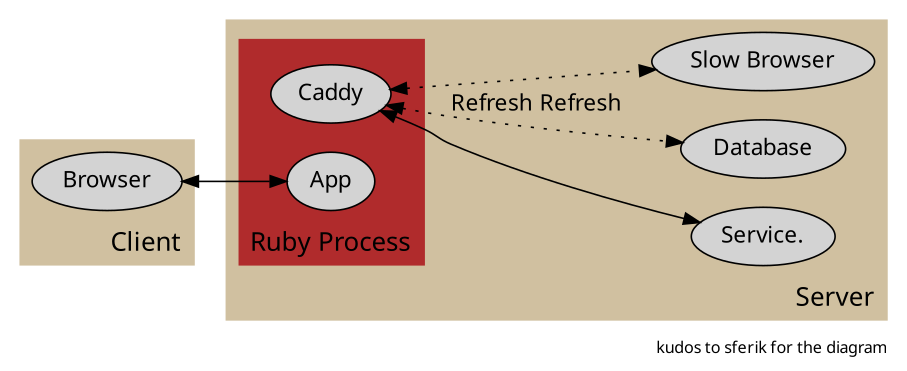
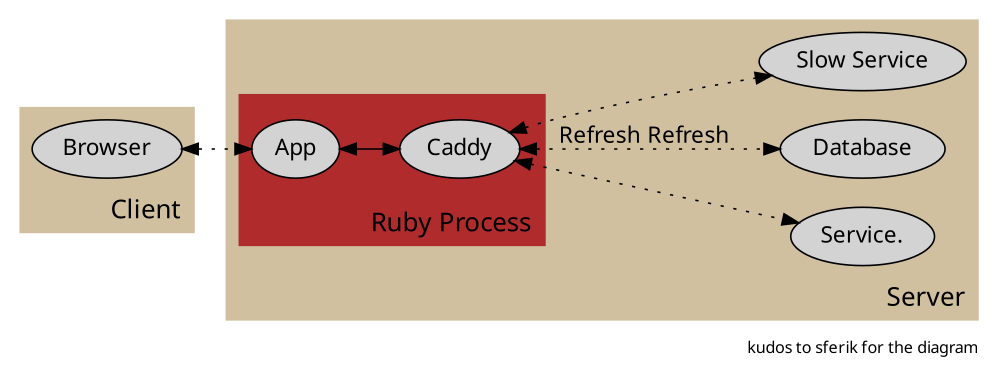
(763, 62) -> (863, 62)
none -> (370, 149)
(537, 176) -> (657, 192)
(248, 181) -> (215, 149)
